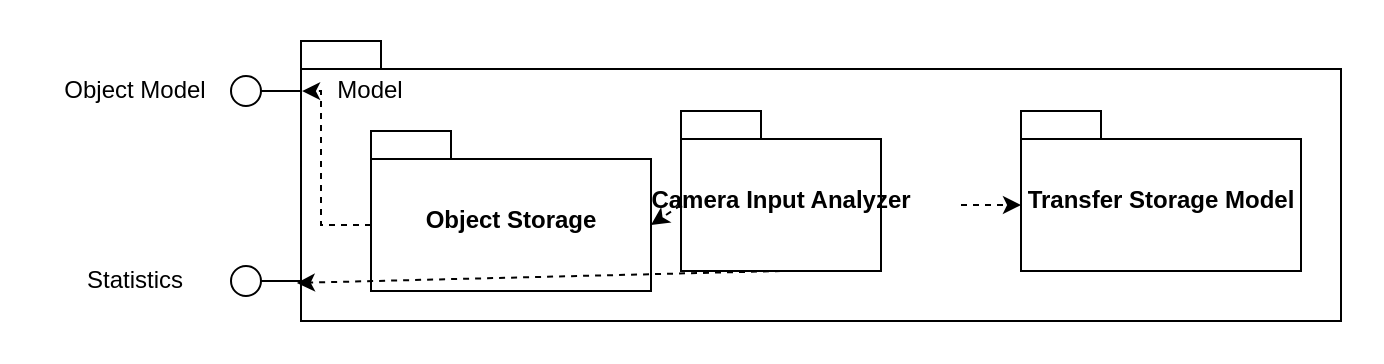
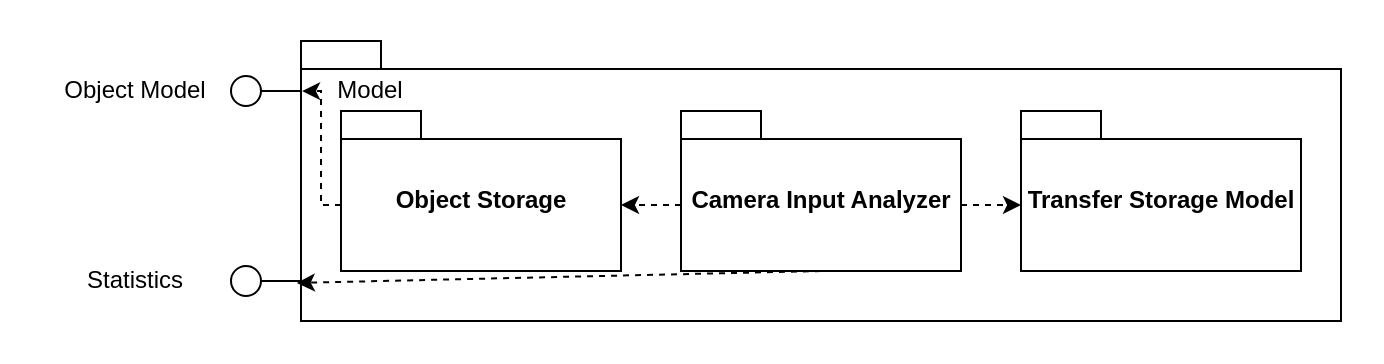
(781, 191) -> (821, 191)
(511, 211) -> (481, 191)
